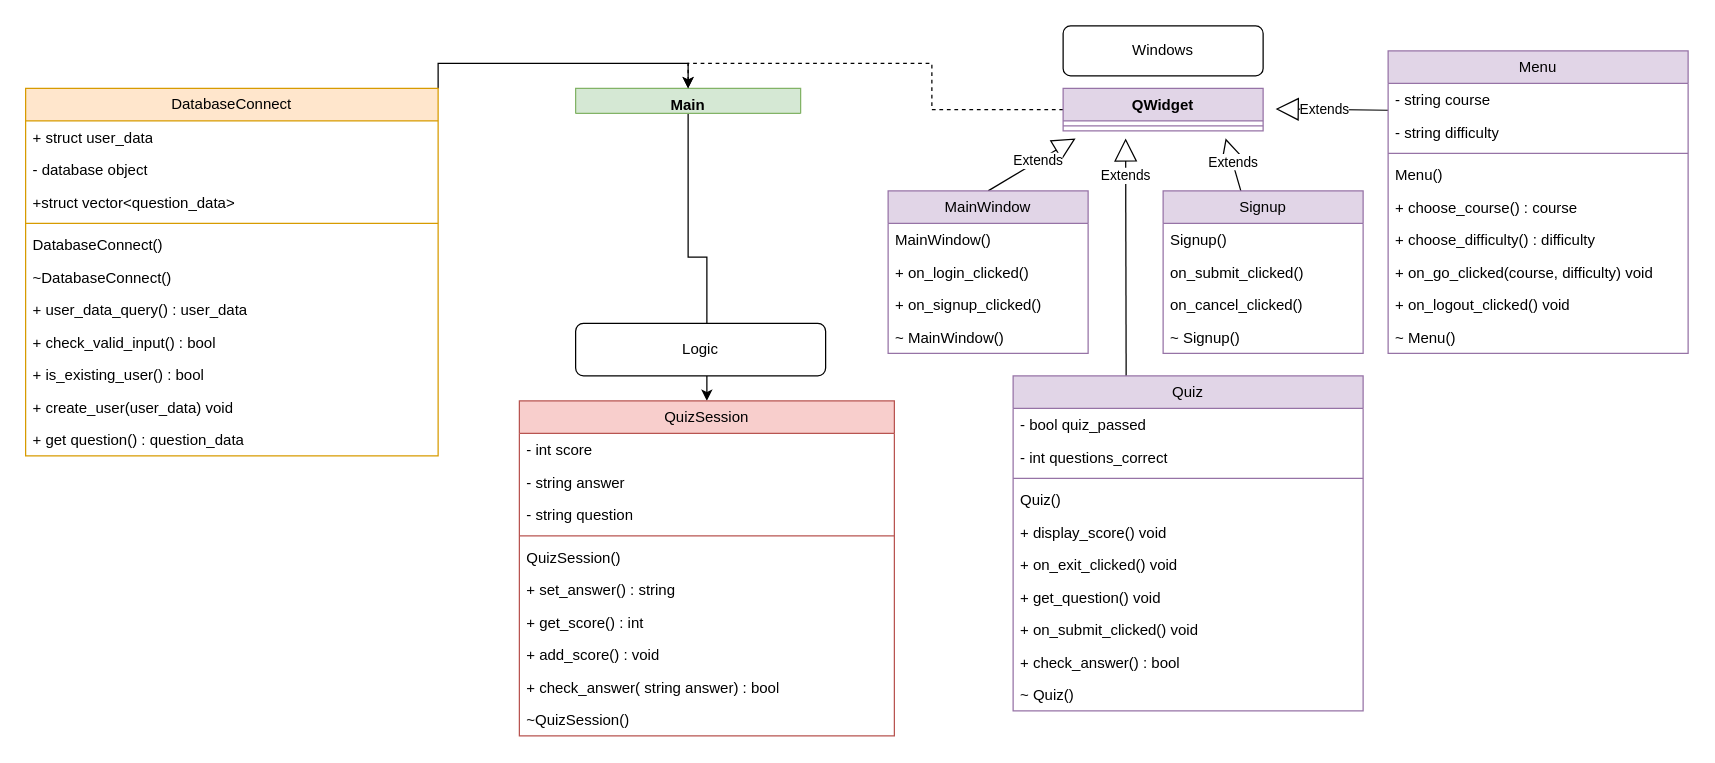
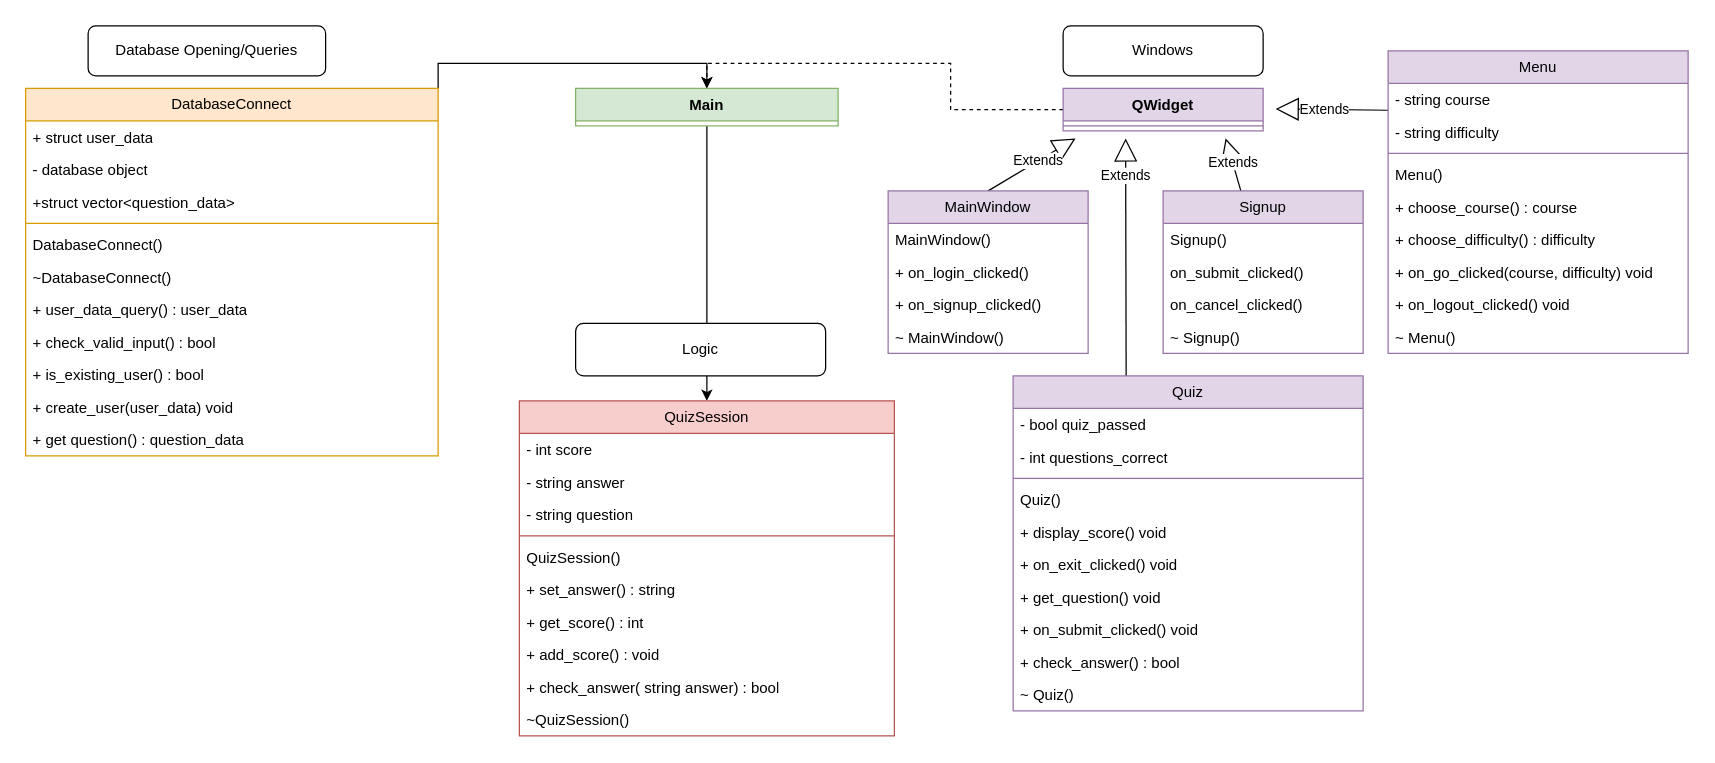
none -> (207, 51)
(688, 101) -> (707, 107)
